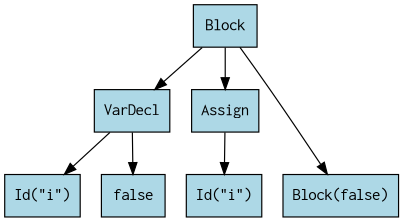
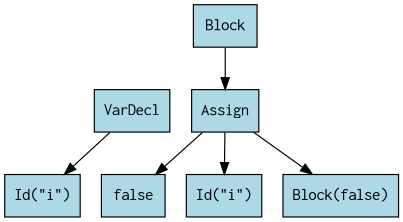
(183, 65) -> none
(281, 105) -> (278, 150)
(133, 148) -> (184, 149)
